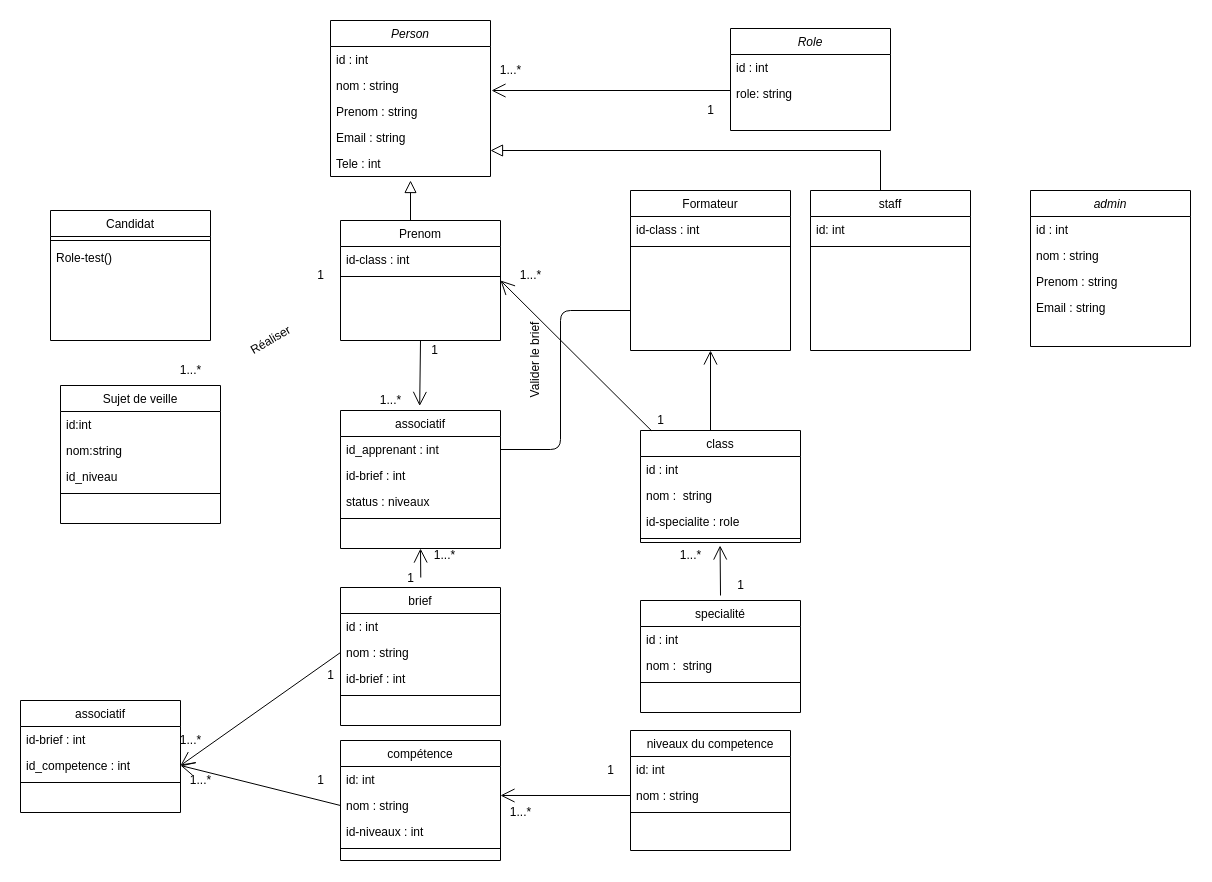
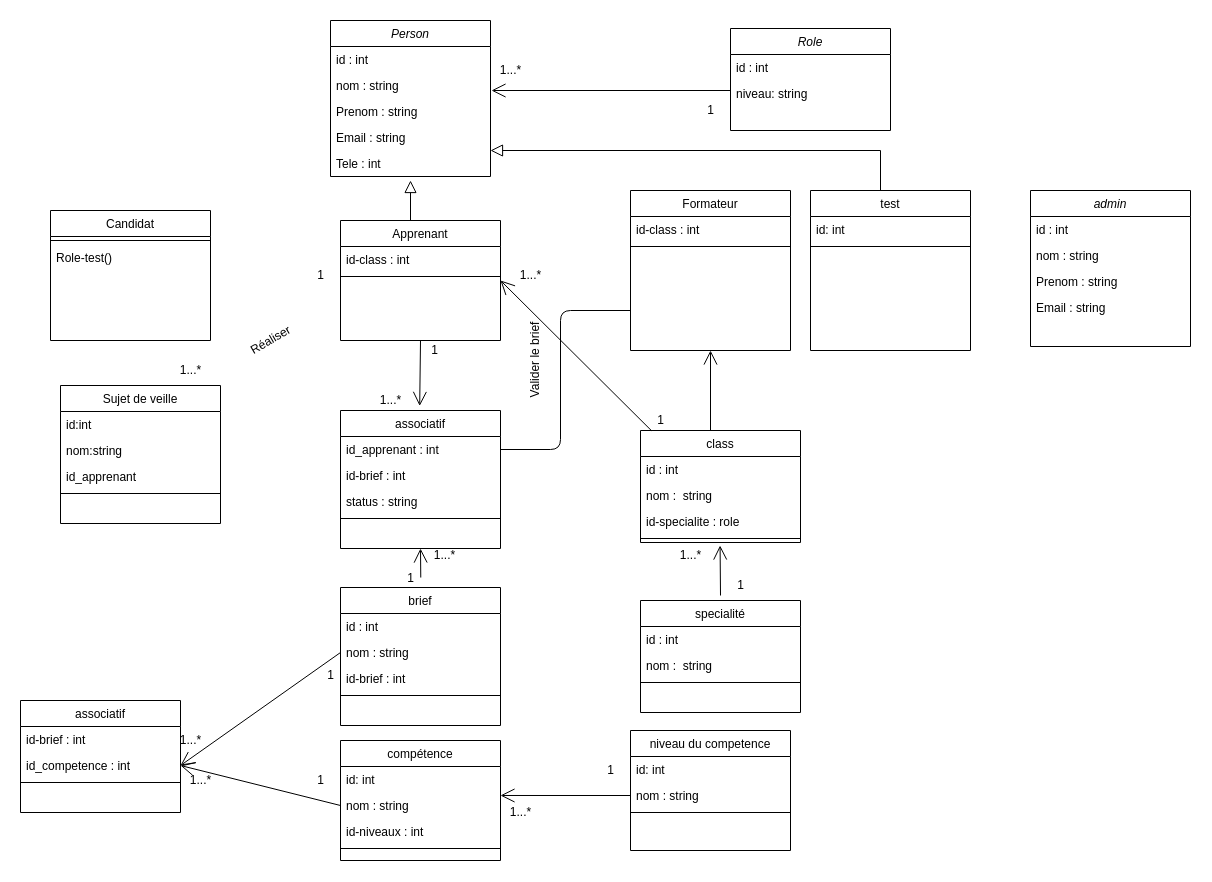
(770, 94) -> (777, 94)
(890, 204) -> (890, 204)
(420, 234) -> (420, 234)
(93, 477) -> (105, 477)
(394, 502) -> (390, 502)
(710, 744) -> (710, 744)
